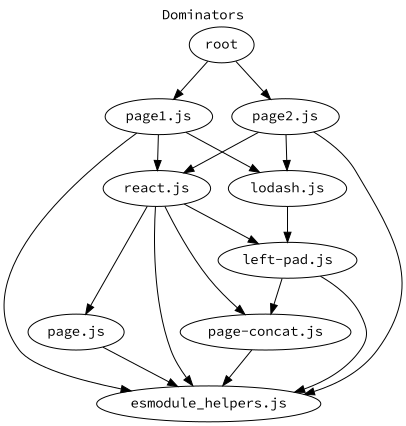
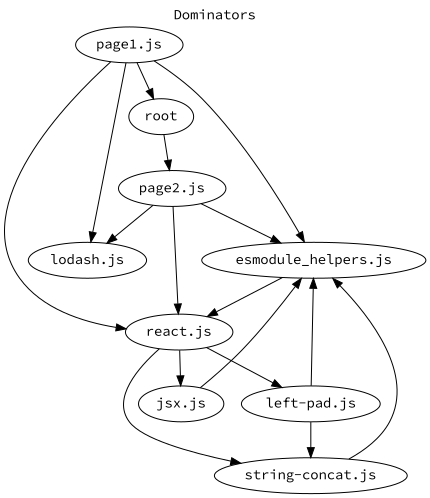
(194, 76) -> (143, 76)
(288, 219) -> none
(158, 295) -> (249, 295)
(76, 332) -> (181, 404)
(266, 332) -> (311, 476)
